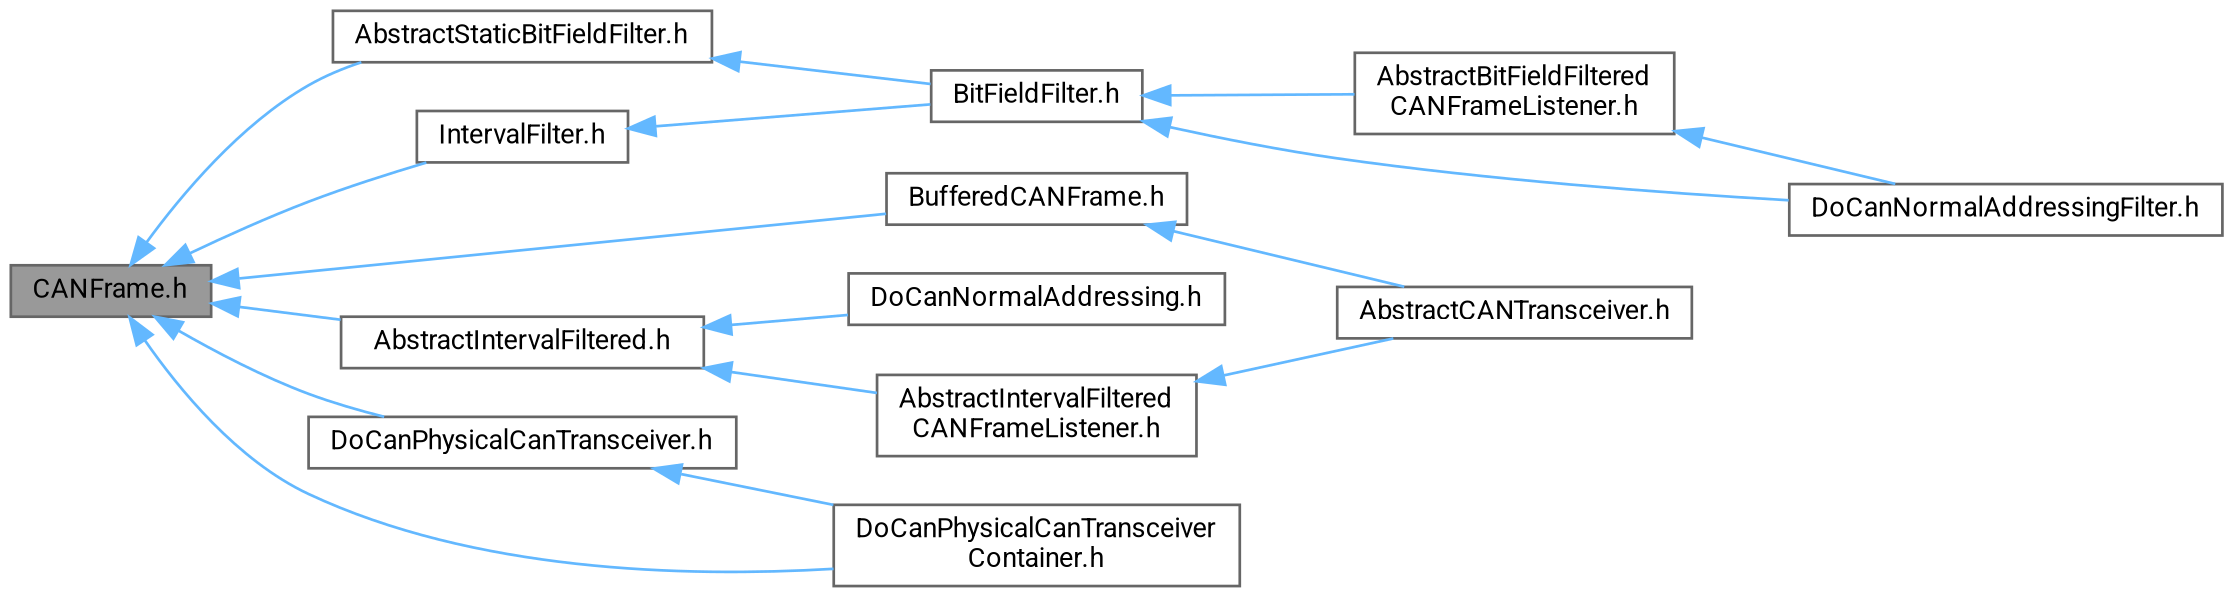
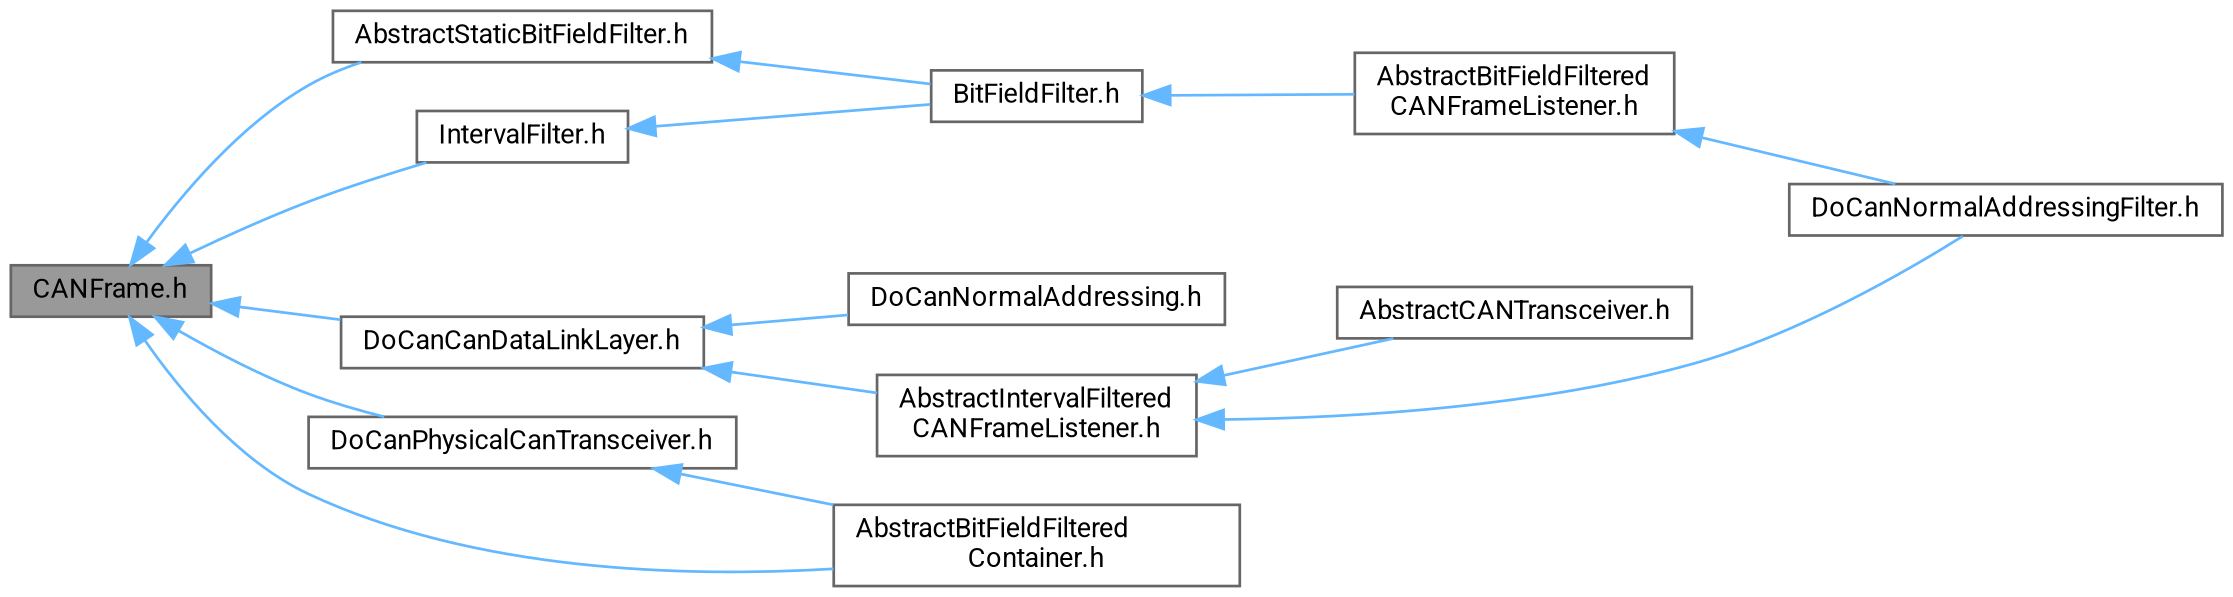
(1478, 175) -> (1608, 383)
(1037, 199) -> none
(522, 342) -> (522, 342)
(1037, 545) -> (1037, 545)
